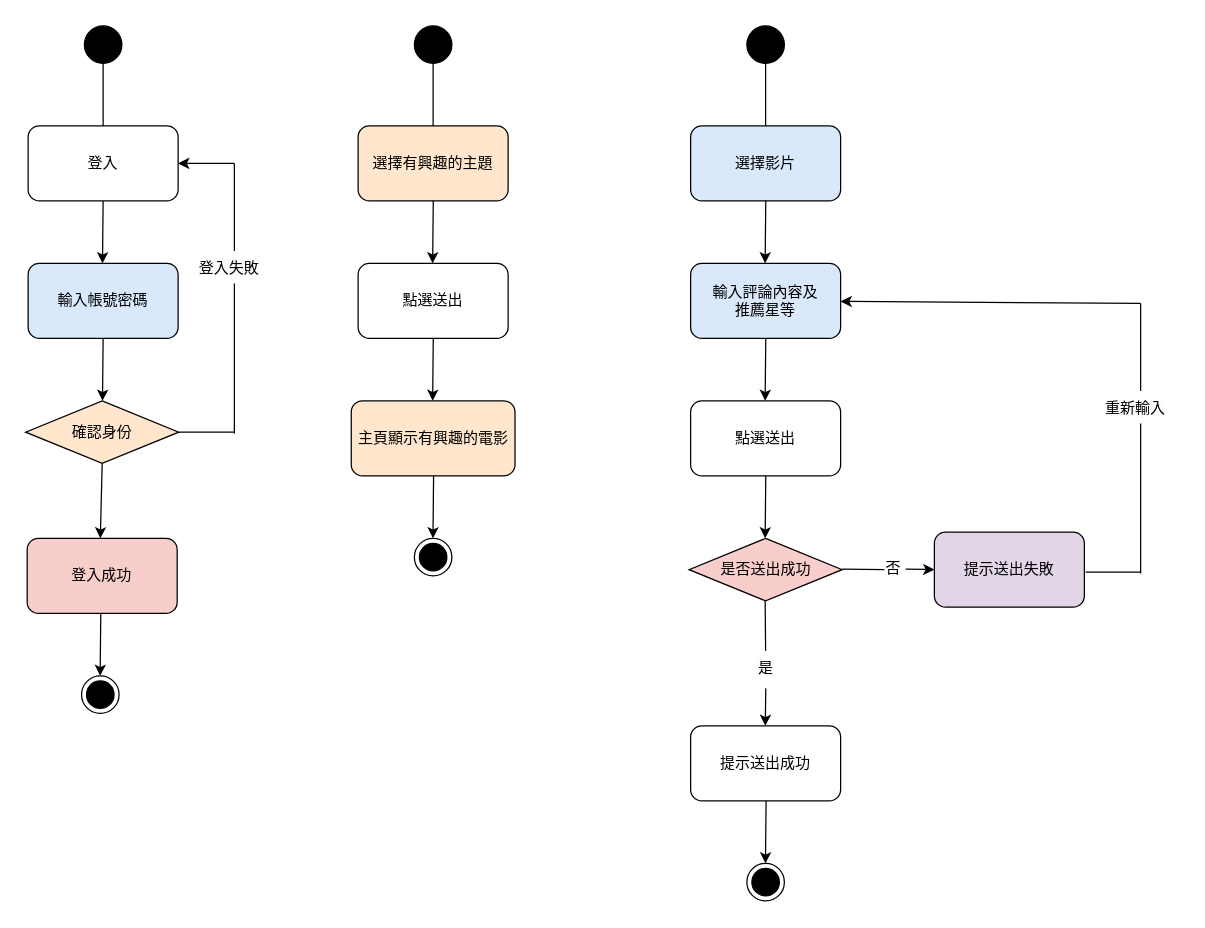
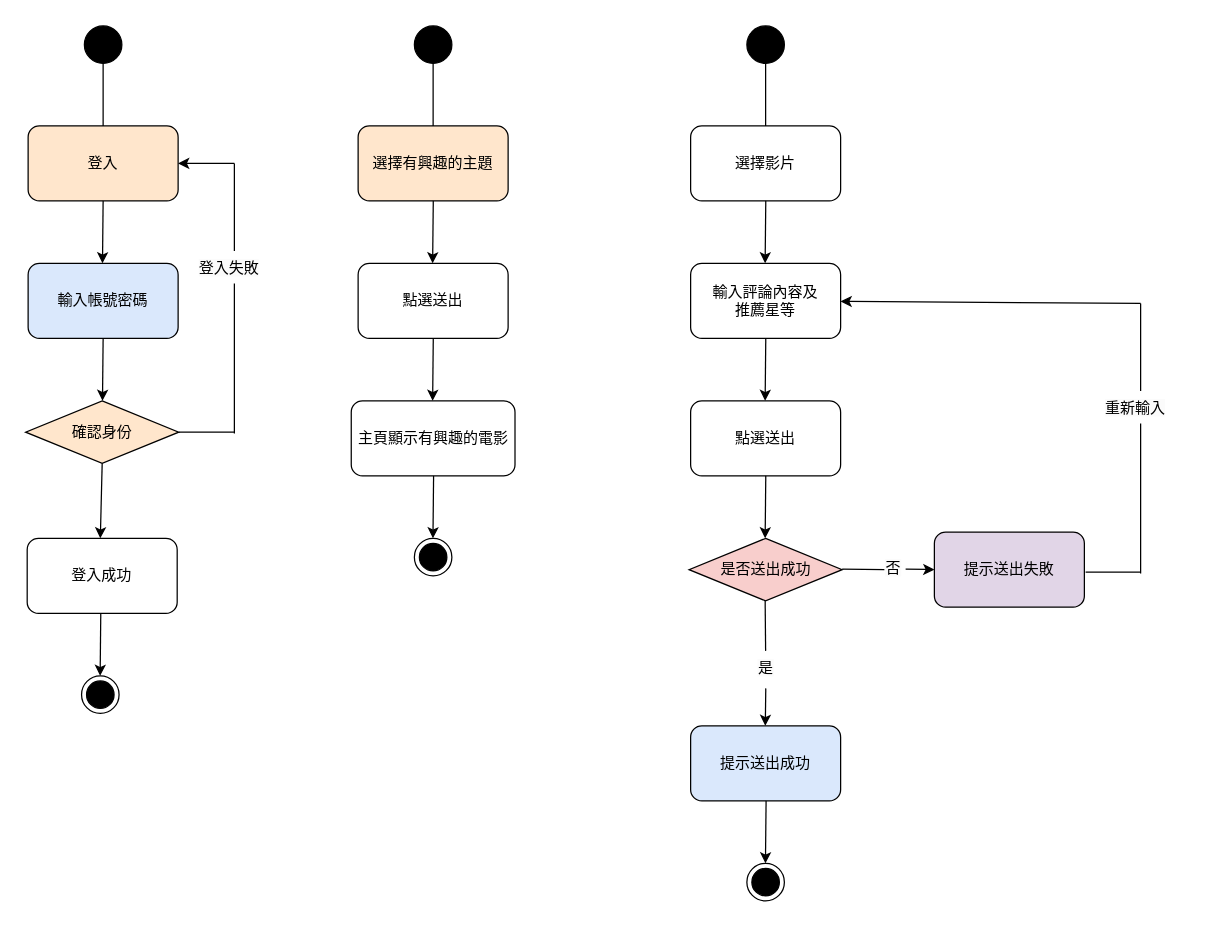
(103, 163) -> (103, 163)
(766, 163) -> (766, 163)
(766, 301) -> (766, 301)
(433, 438) -> (433, 438)
(102, 576) -> (102, 576)
(766, 763) -> (766, 763)
